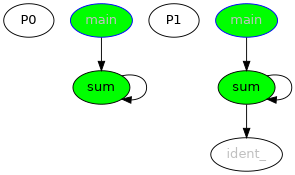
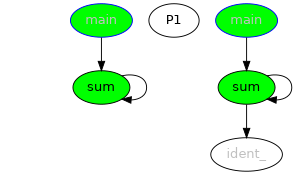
(29, 20) -> none
